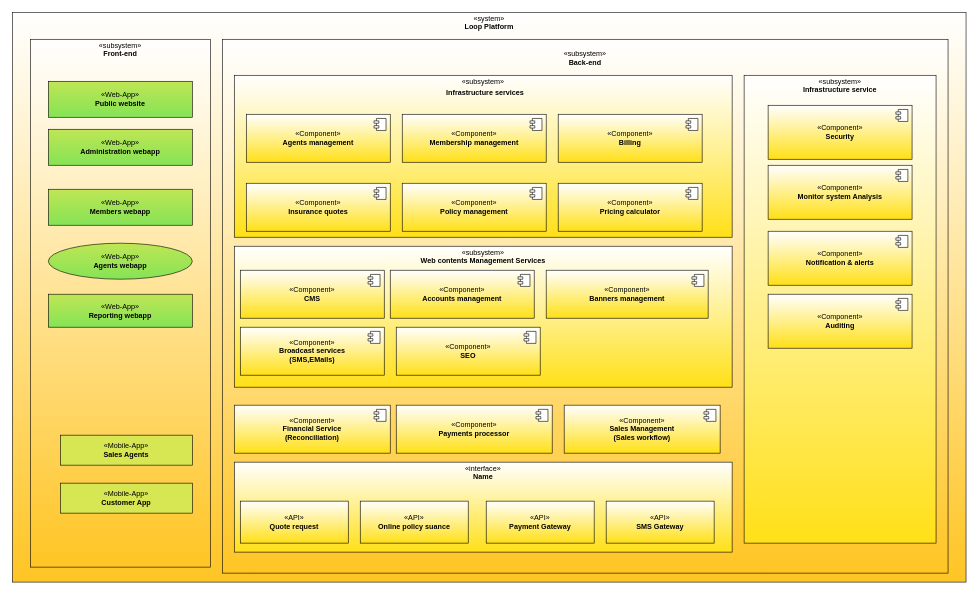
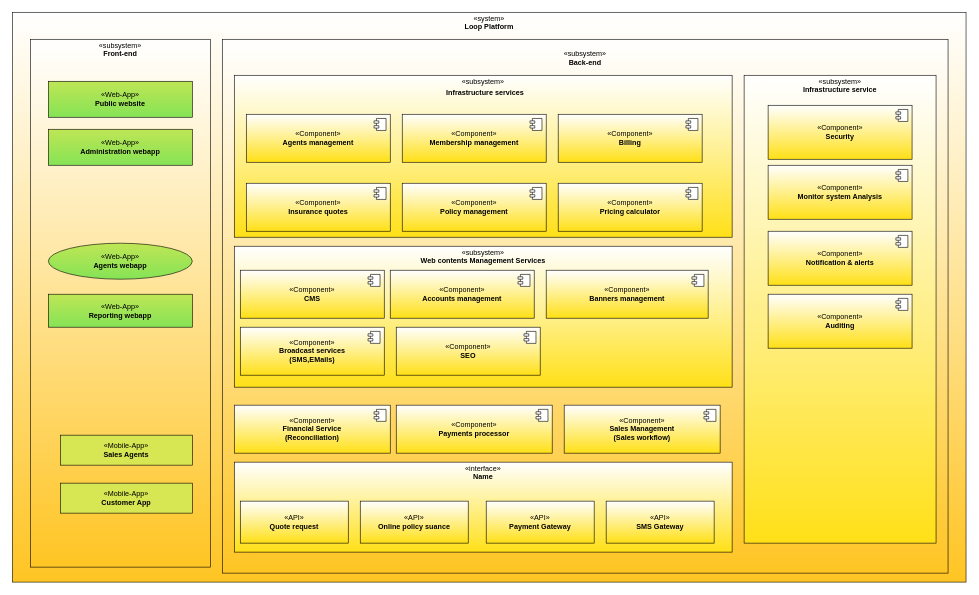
(120, 207) -> none
